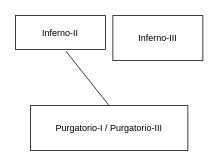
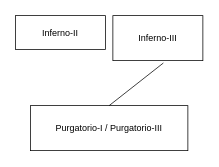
(87, 78) -> none
none -> (136, 84)
